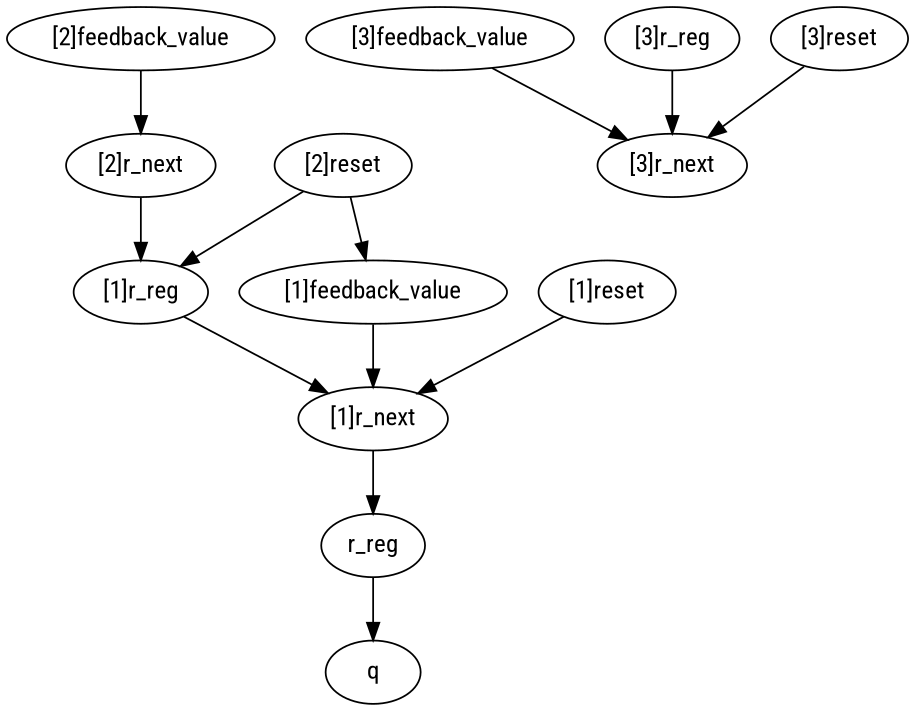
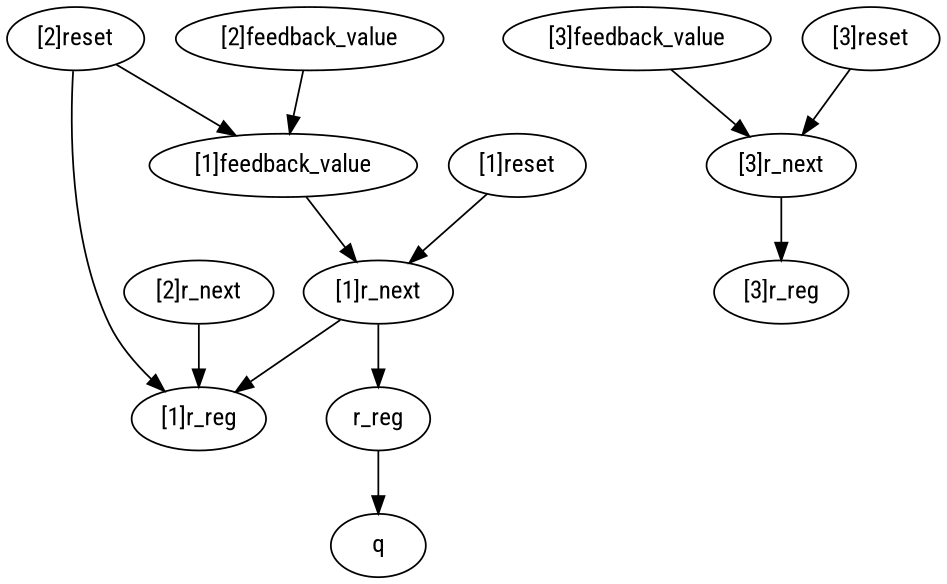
(141, 93) -> (298, 93)
(672, 93) -> (781, 220)
(248, 351) -> (296, 351)
